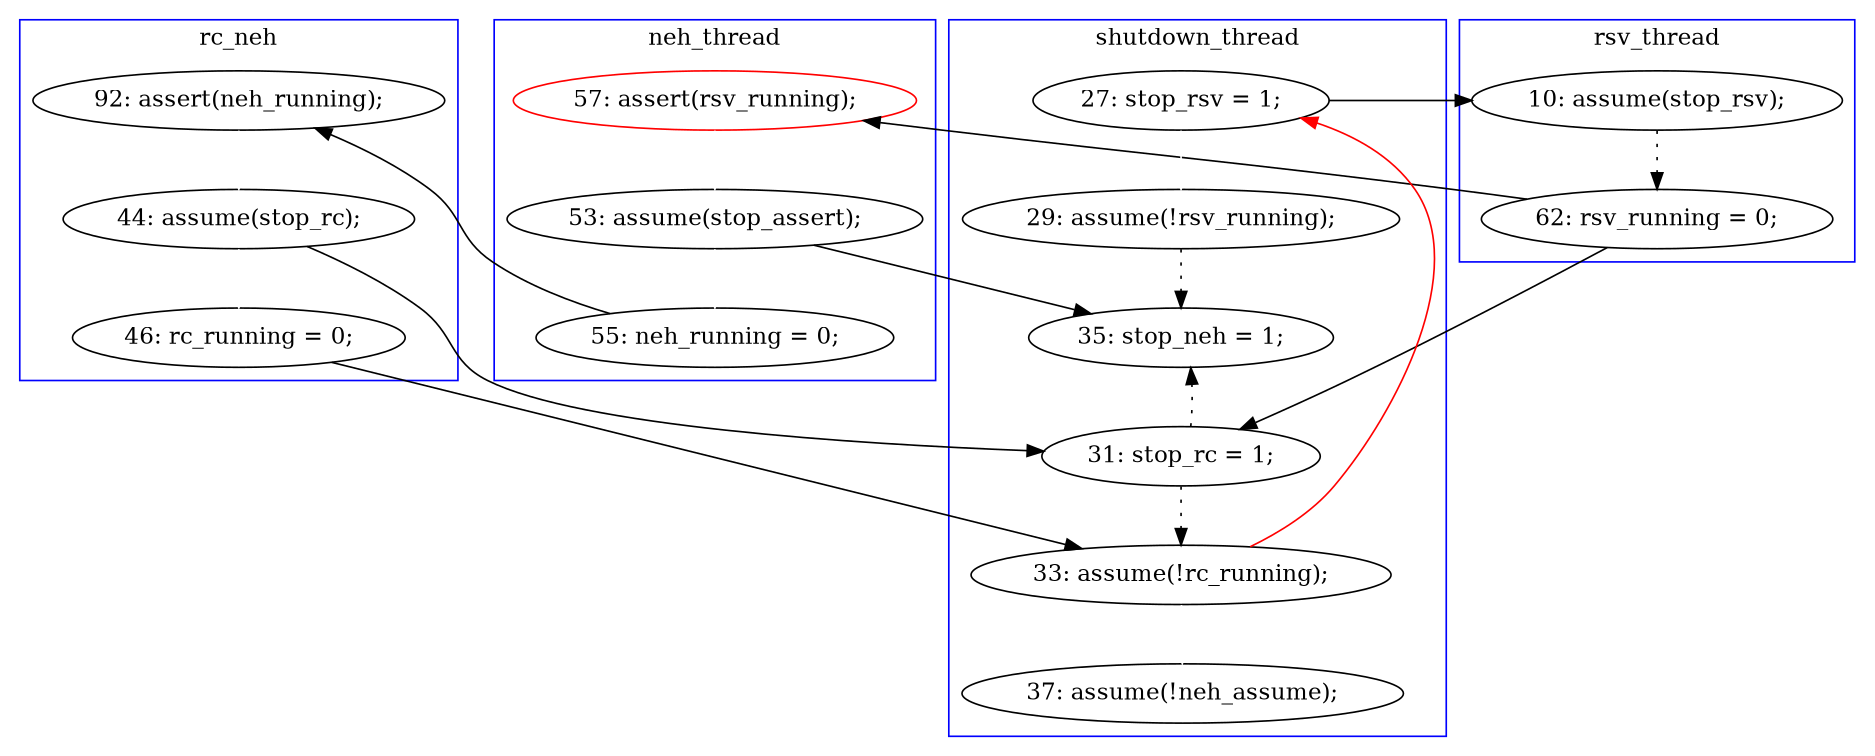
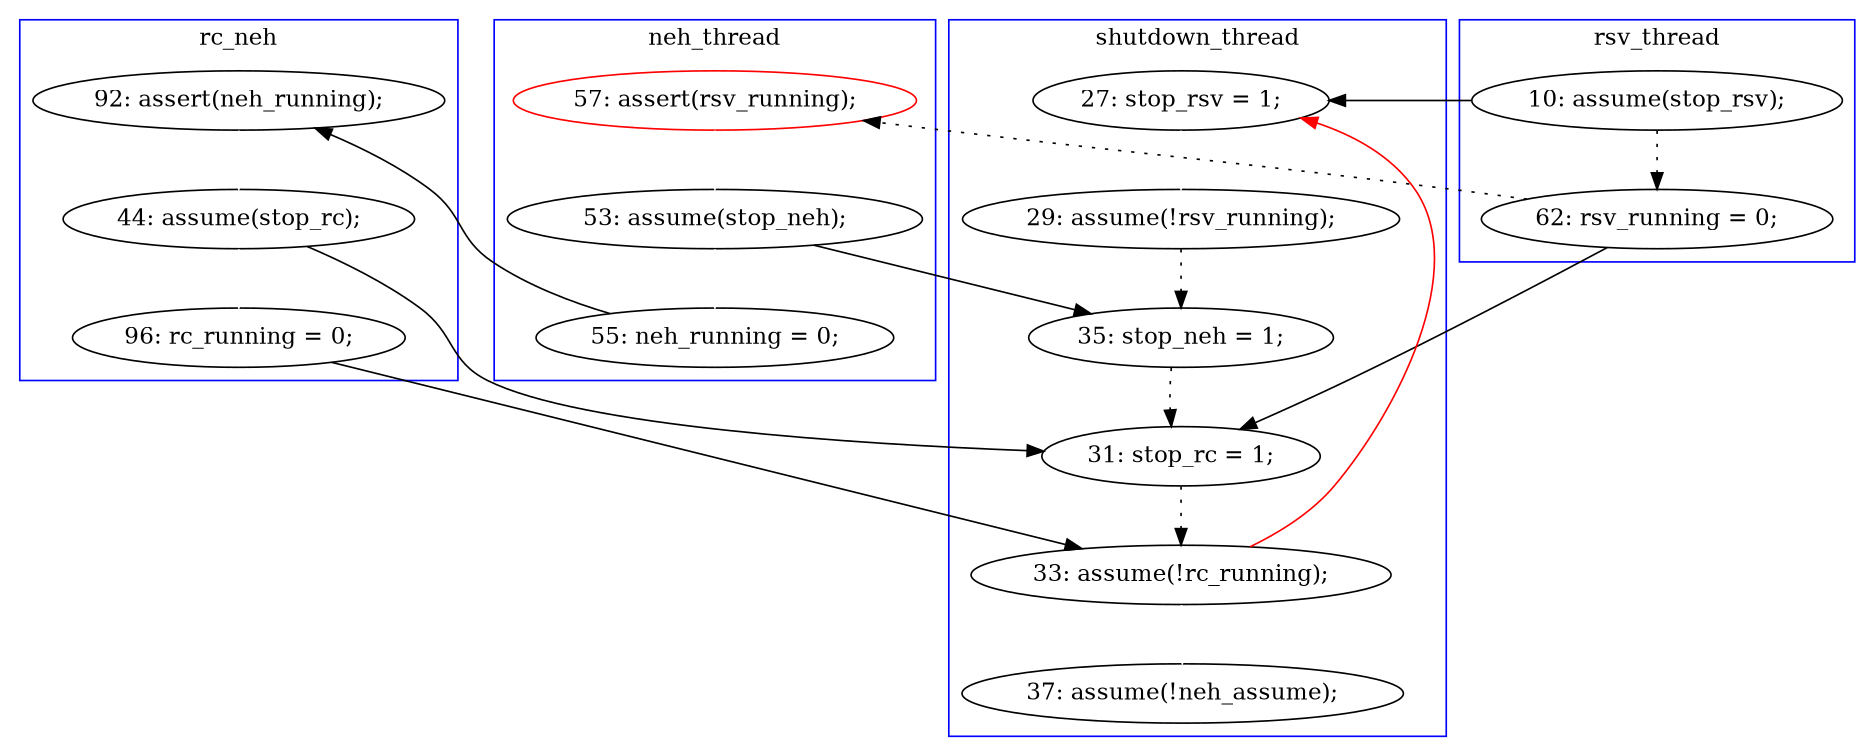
(1392, 100) -> (1409, 100)
(1204, 160) -> (1204, 160)
(715, 219) -> (715, 219)
(239, 338) -> (239, 338)
(1192, 405) -> (1170, 389)
